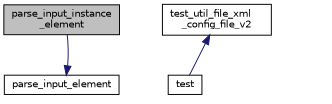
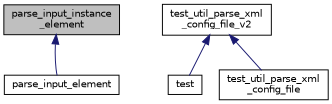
(217, 20) -> (217, 20)
(68, 50) -> (55, 60)
none -> (274, 85)
